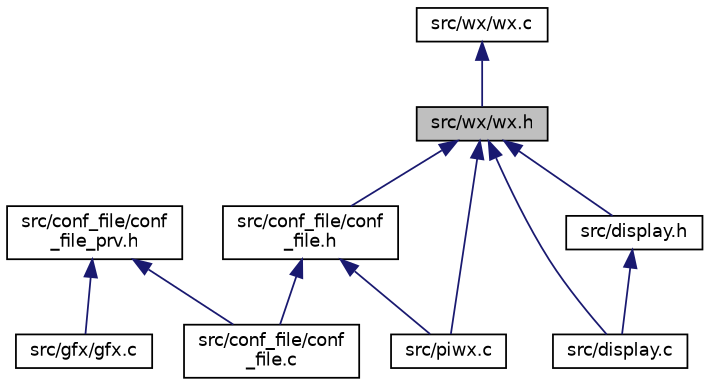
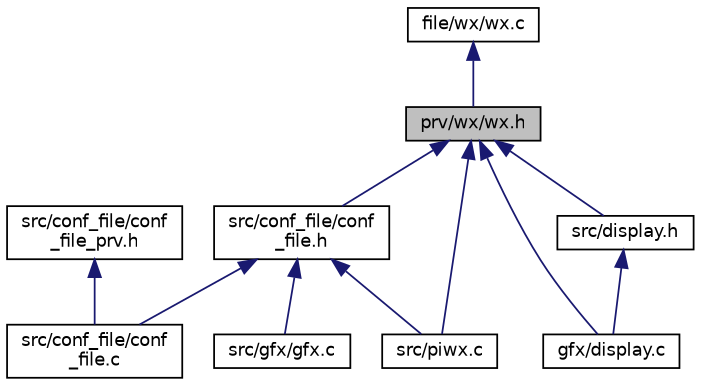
(482, 25) -> (473, 25)
(482, 124) -> (473, 124)
(88, 306) -> (290, 306)
(620, 351) -> (611, 351)
